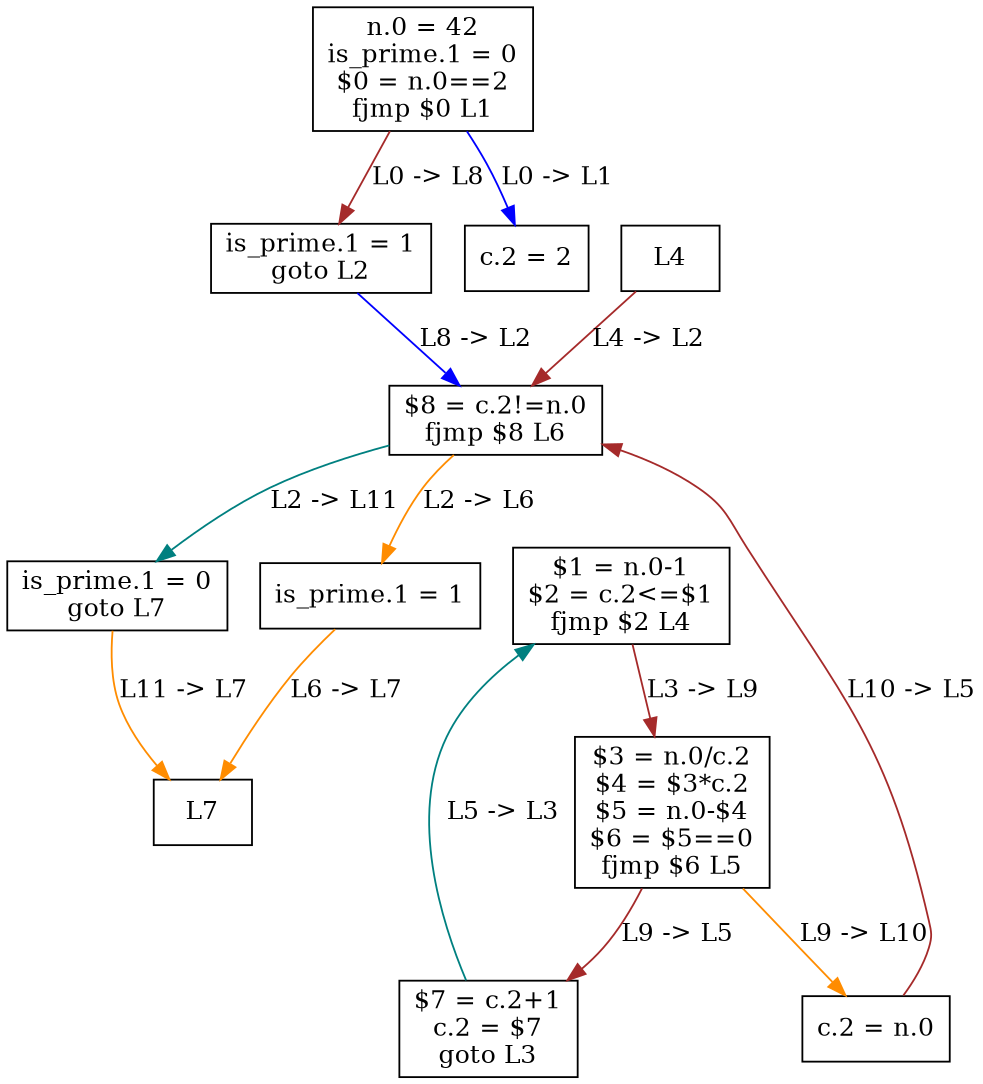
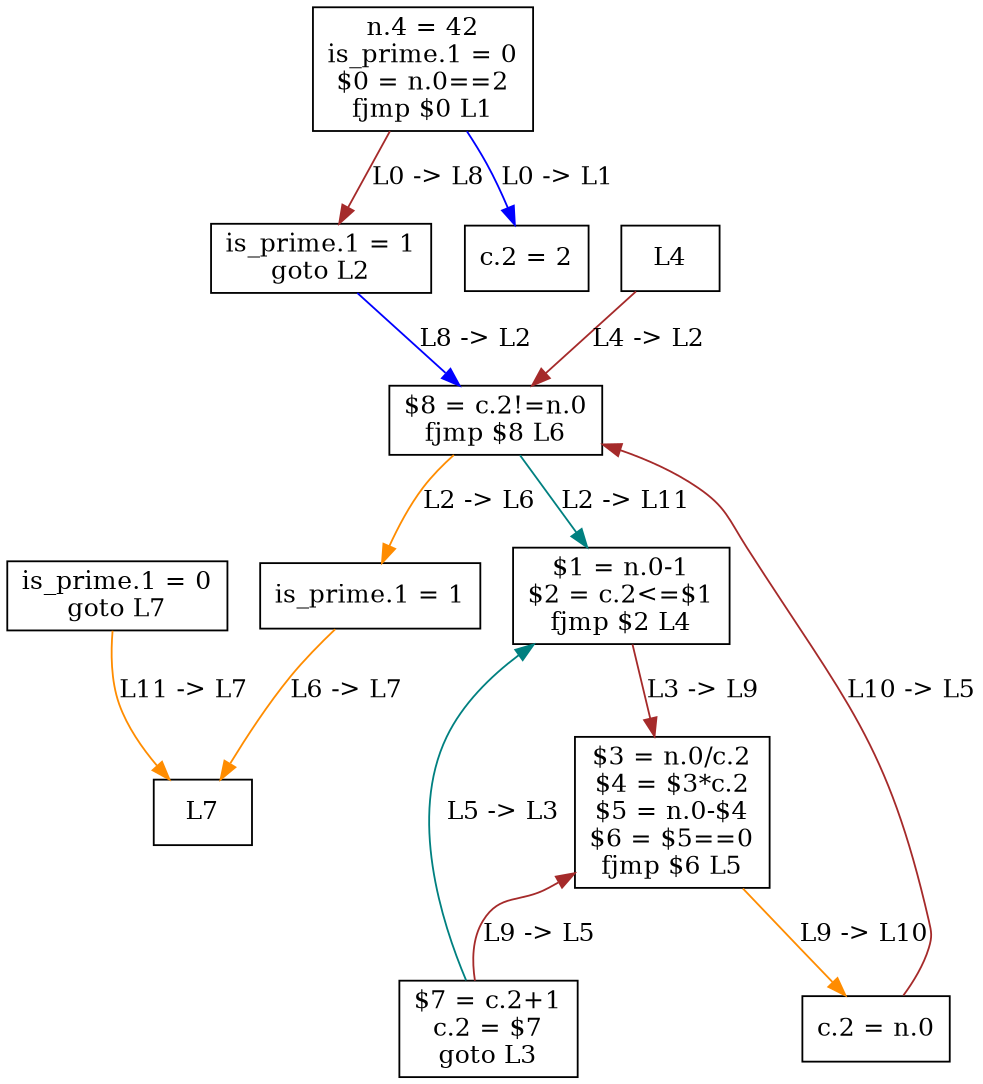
(423, 69) -> (423, 69)
(275, 486) -> (548, 494)
(616, 932) -> (491, 911)
